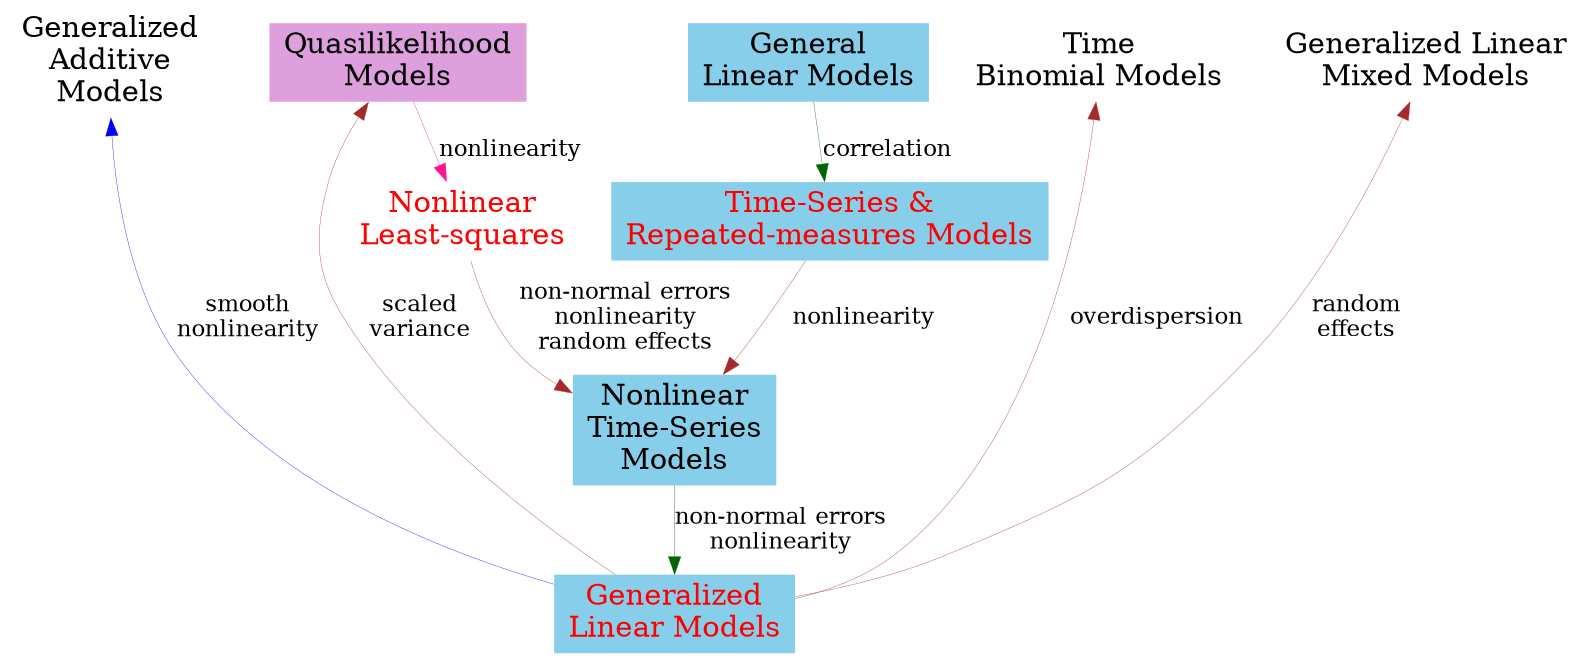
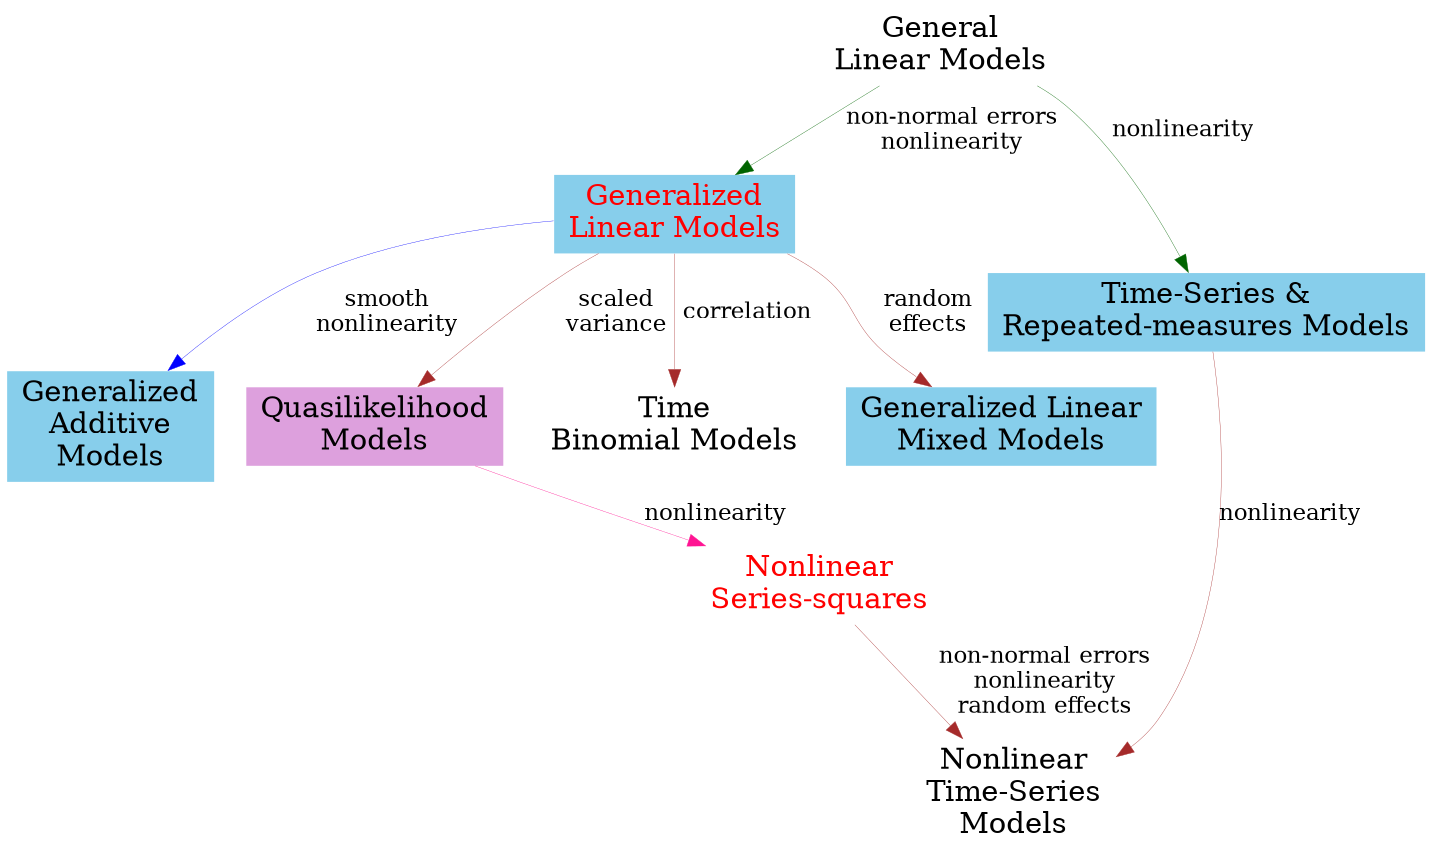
(111, 62) -> (111, 427)
(808, 62) -> (941, 46)
(1426, 62) -> (1001, 427)
(888, 150) -> (1183, 130)
(462, 221) -> (819, 585)
(830, 221) -> (1206, 312)
(1153, 318) -> (743, 312)
(675, 430) -> (1014, 794)
(675, 521) -> (815, 126)
